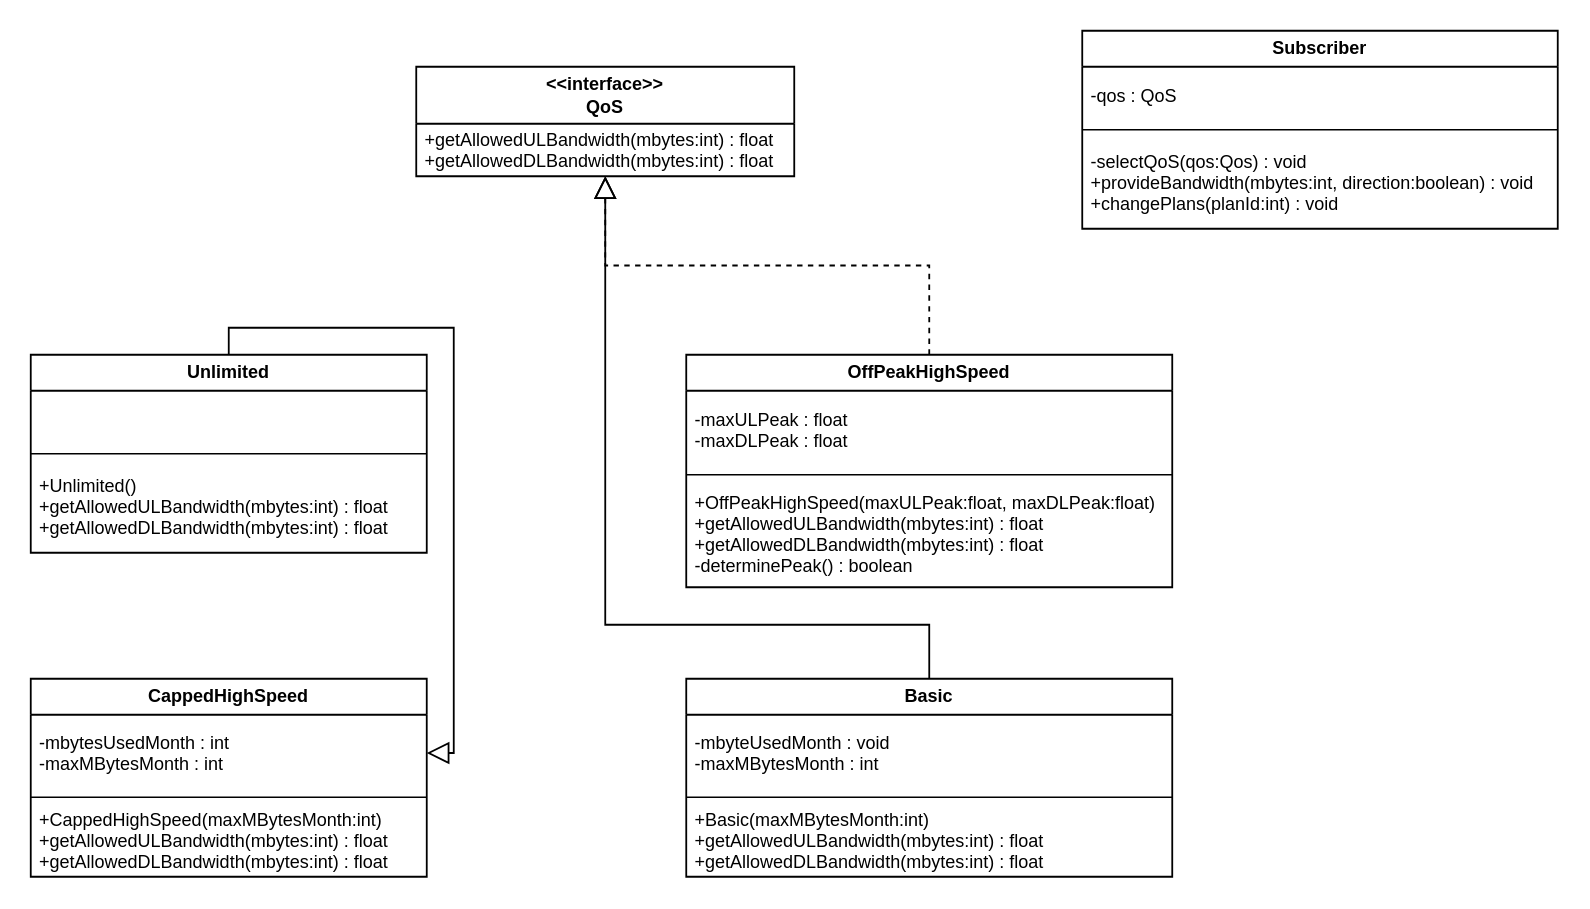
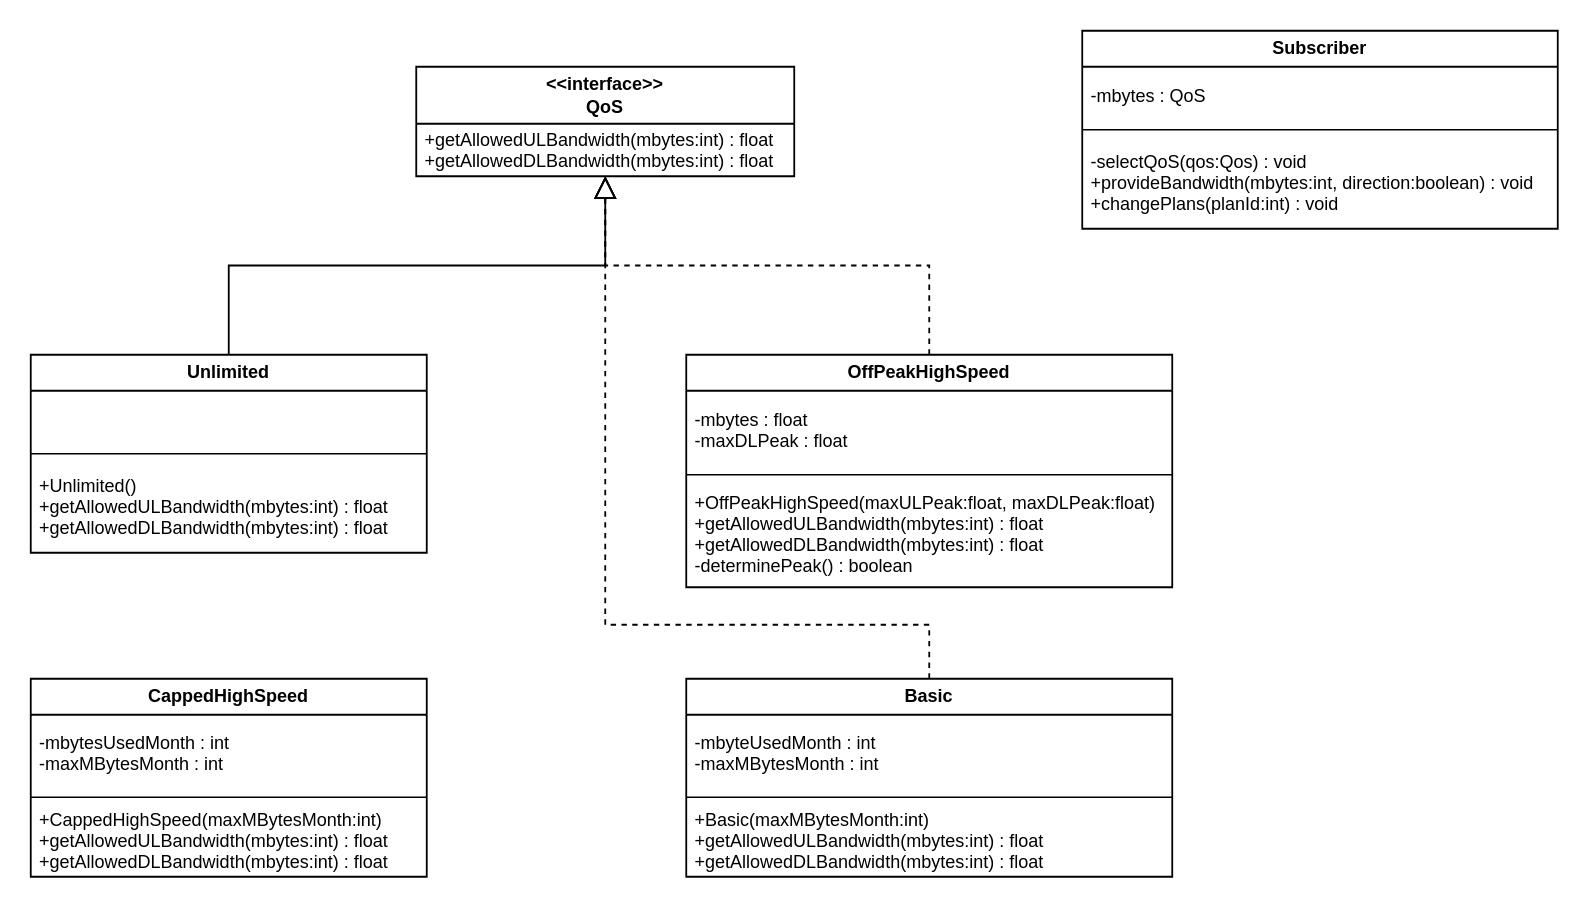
(1134, 96) -> (1149, 96)
(776, 420) -> (761, 420)
(454, 424) -> (378, 266)
(614, 625) -> (614, 625)
(796, 743) -> (791, 743)
